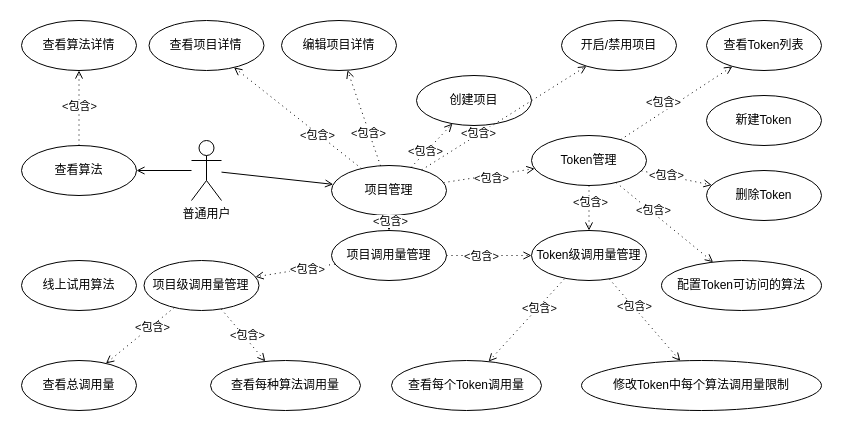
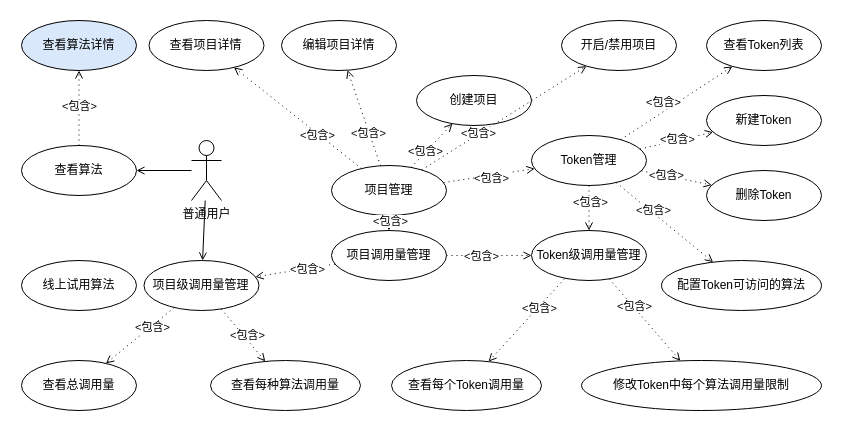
(79, 46) -> (79, 46)
none -> (687, 138)
(276, 178) -> (204, 229)
